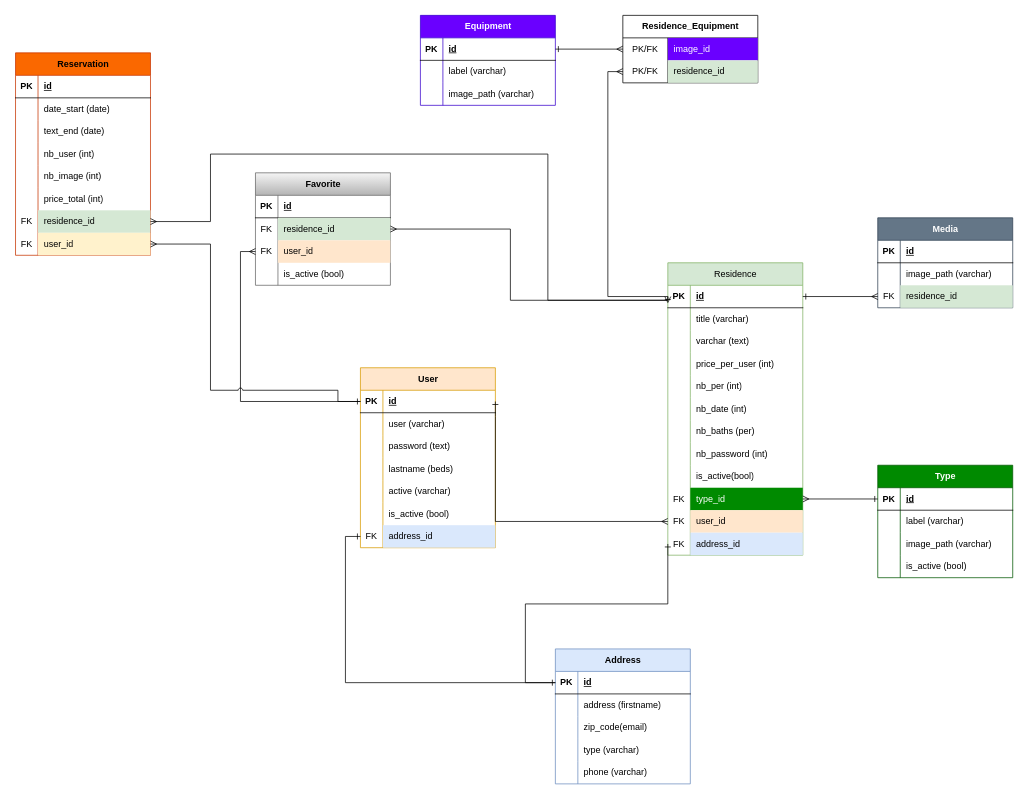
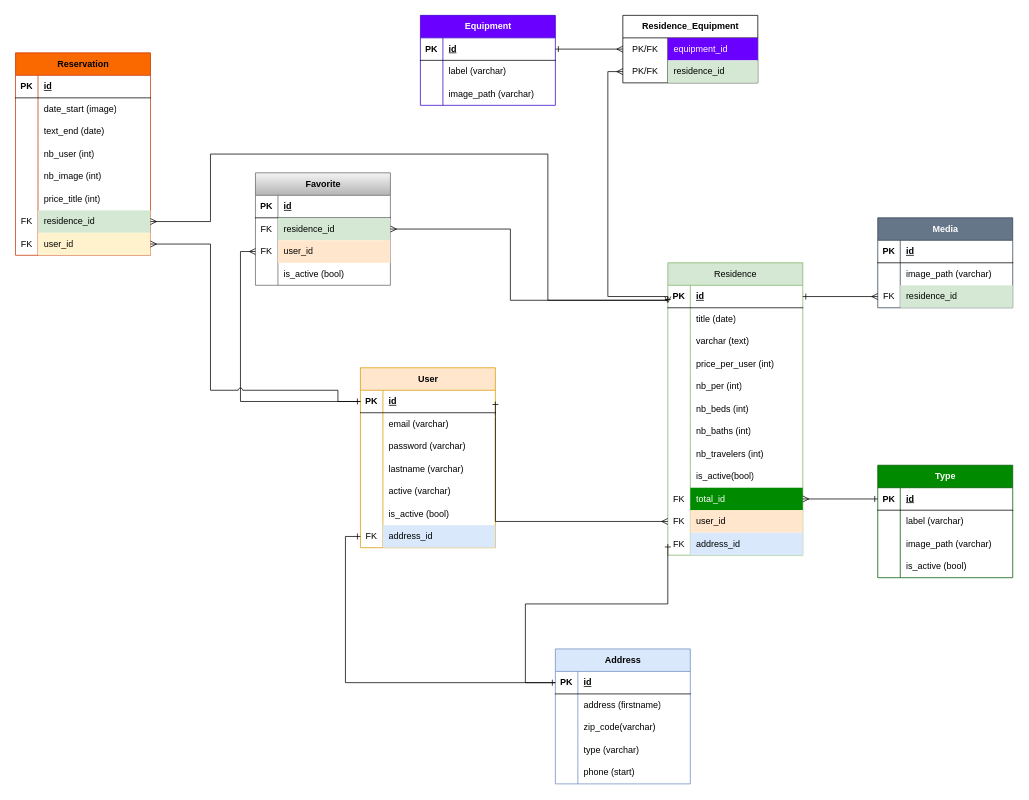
(692, 49) -> (702, 49)
(86, 109) -> (87, 109)
(82, 199) -> (81, 199)
(731, 319) -> (723, 319)
(727, 409) -> (727, 409)
(423, 424) -> (423, 424)
(730, 432) -> (729, 432)
(426, 447) -> (433, 447)
(737, 454) -> (738, 454)
(424, 469) -> (432, 469)
(713, 499) -> (714, 499)
(618, 728) -> (626, 728)
(621, 773) -> (615, 773)
